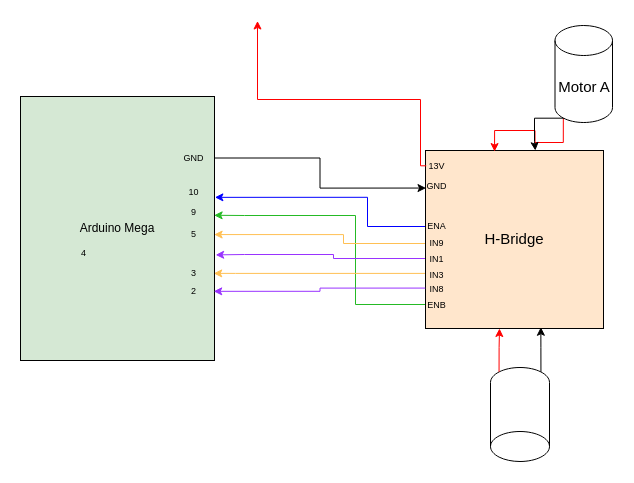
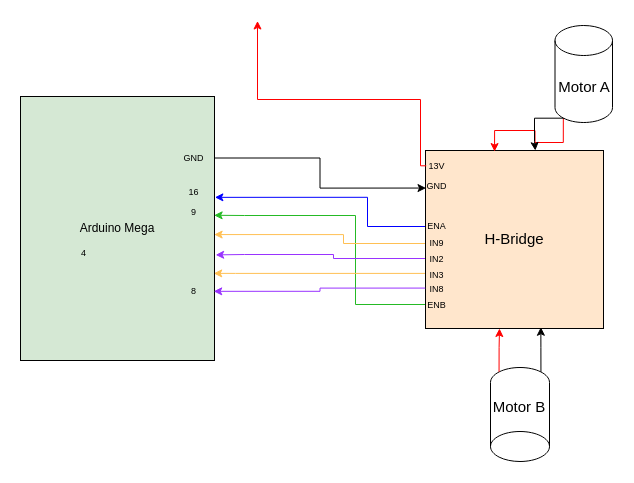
(194, 192) -> (194, 192)
(194, 234) -> none
(437, 259) -> (437, 259)
(194, 273) -> none
(194, 291) -> (194, 291)
none -> (520, 406)
